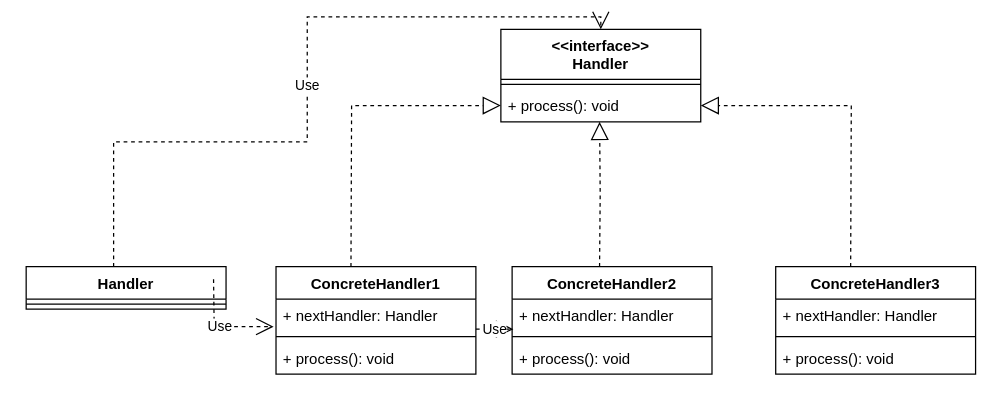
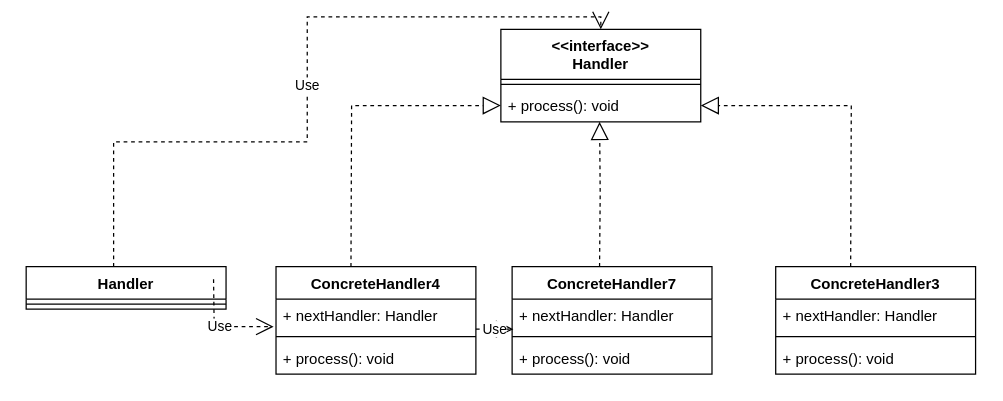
(375, 284) -> (375, 284)
(611, 284) -> (611, 284)
